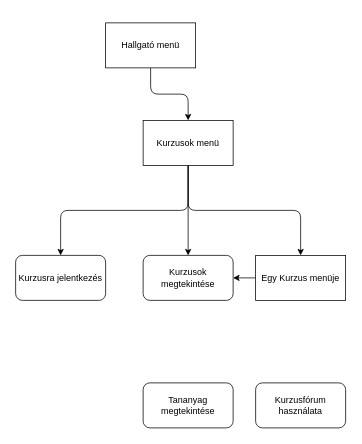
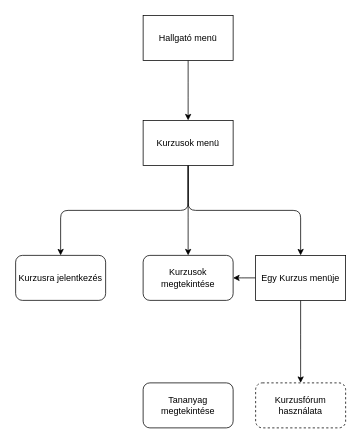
(150, 45) -> (188, 38)
none -> (300, 337)
(300, 405) -> (300, 405)
